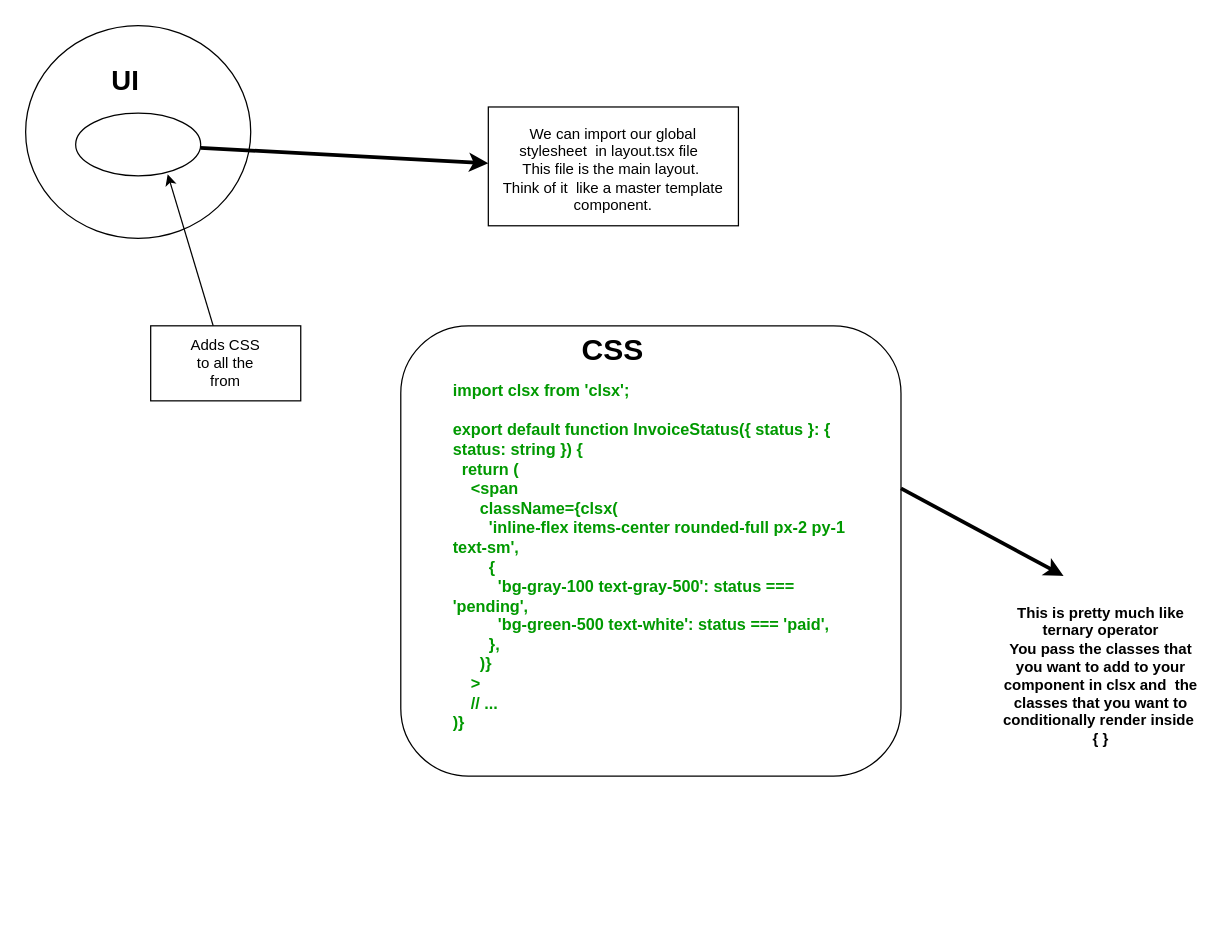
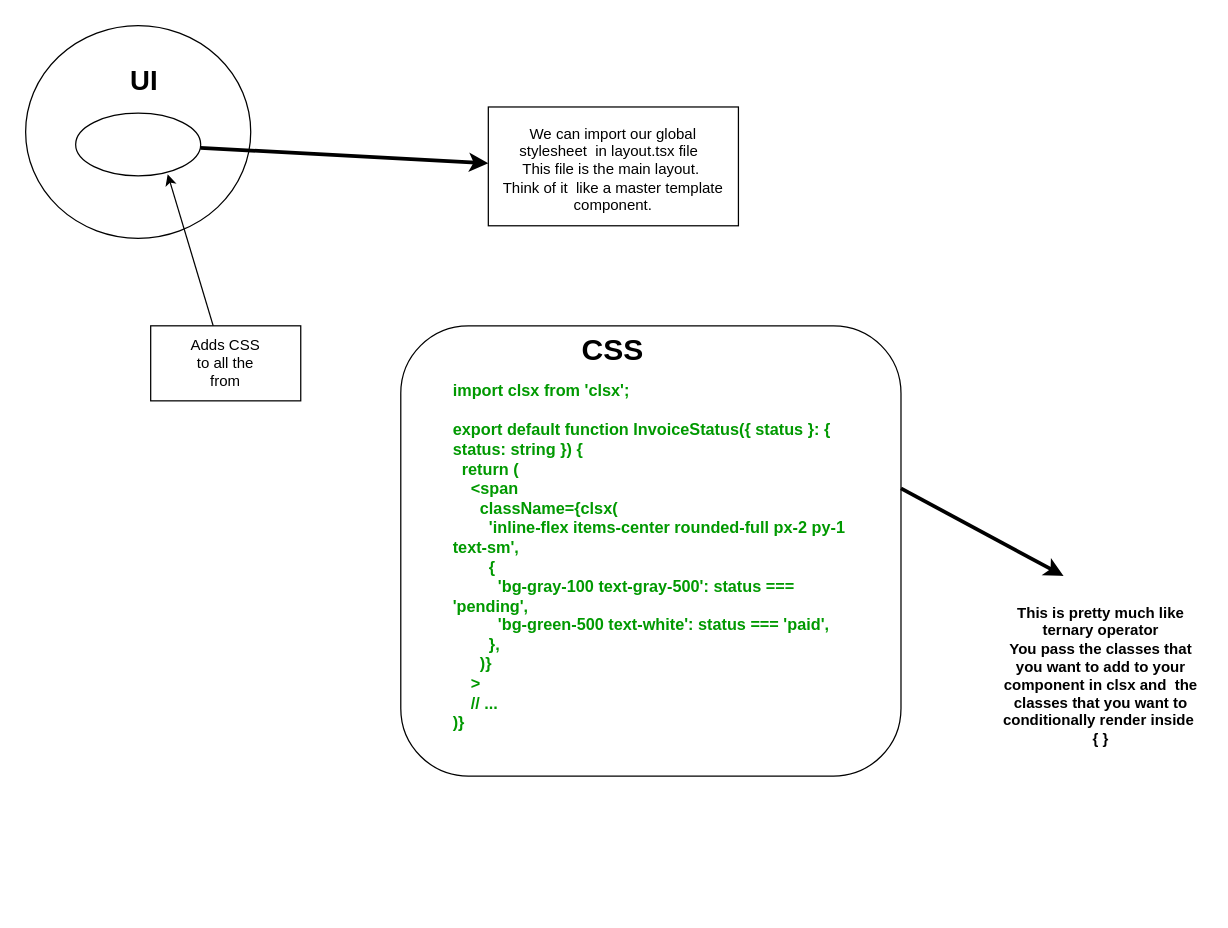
(126, 82) -> (144, 82)
